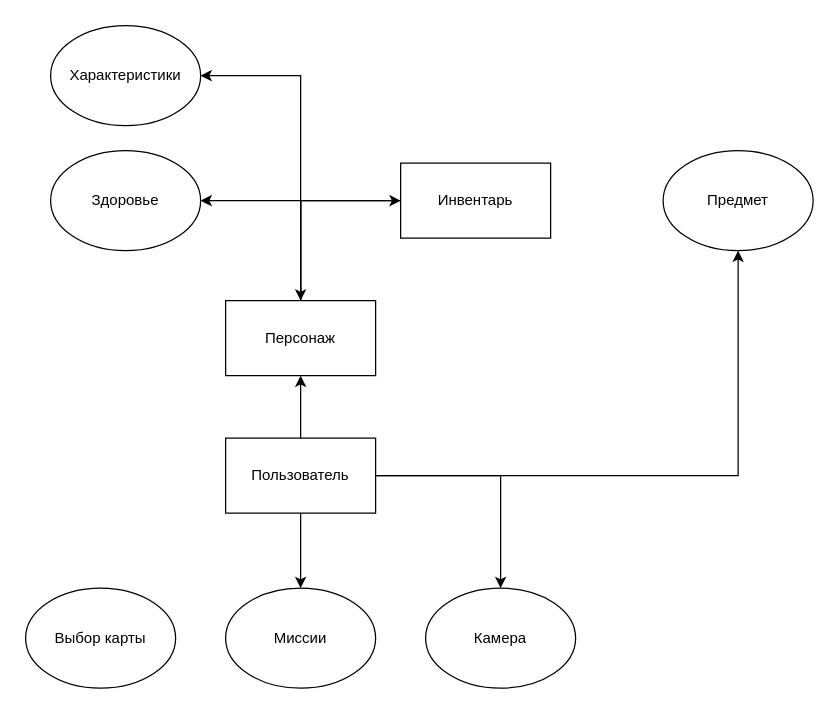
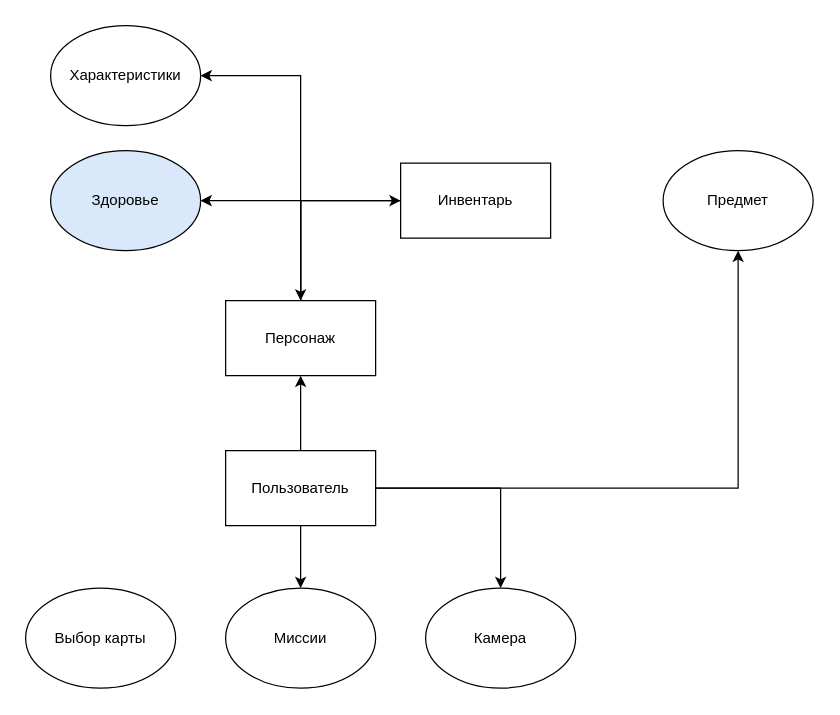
(126, 201) -> (126, 201)
(301, 476) -> (301, 488)
